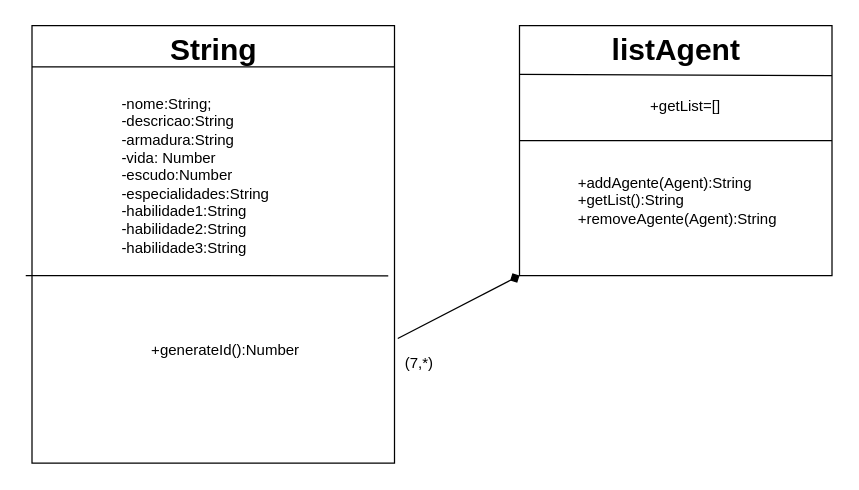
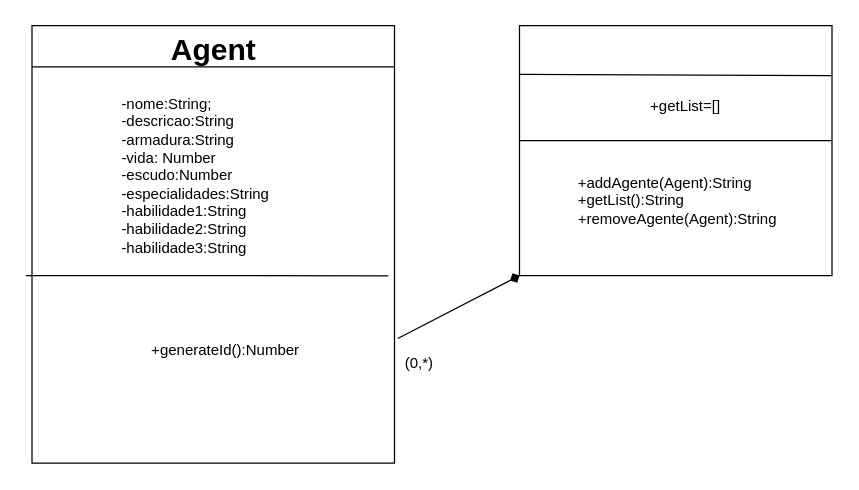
(214, 51) -> (214, 51)
(676, 51) -> none
(419, 363) -> (419, 363)
